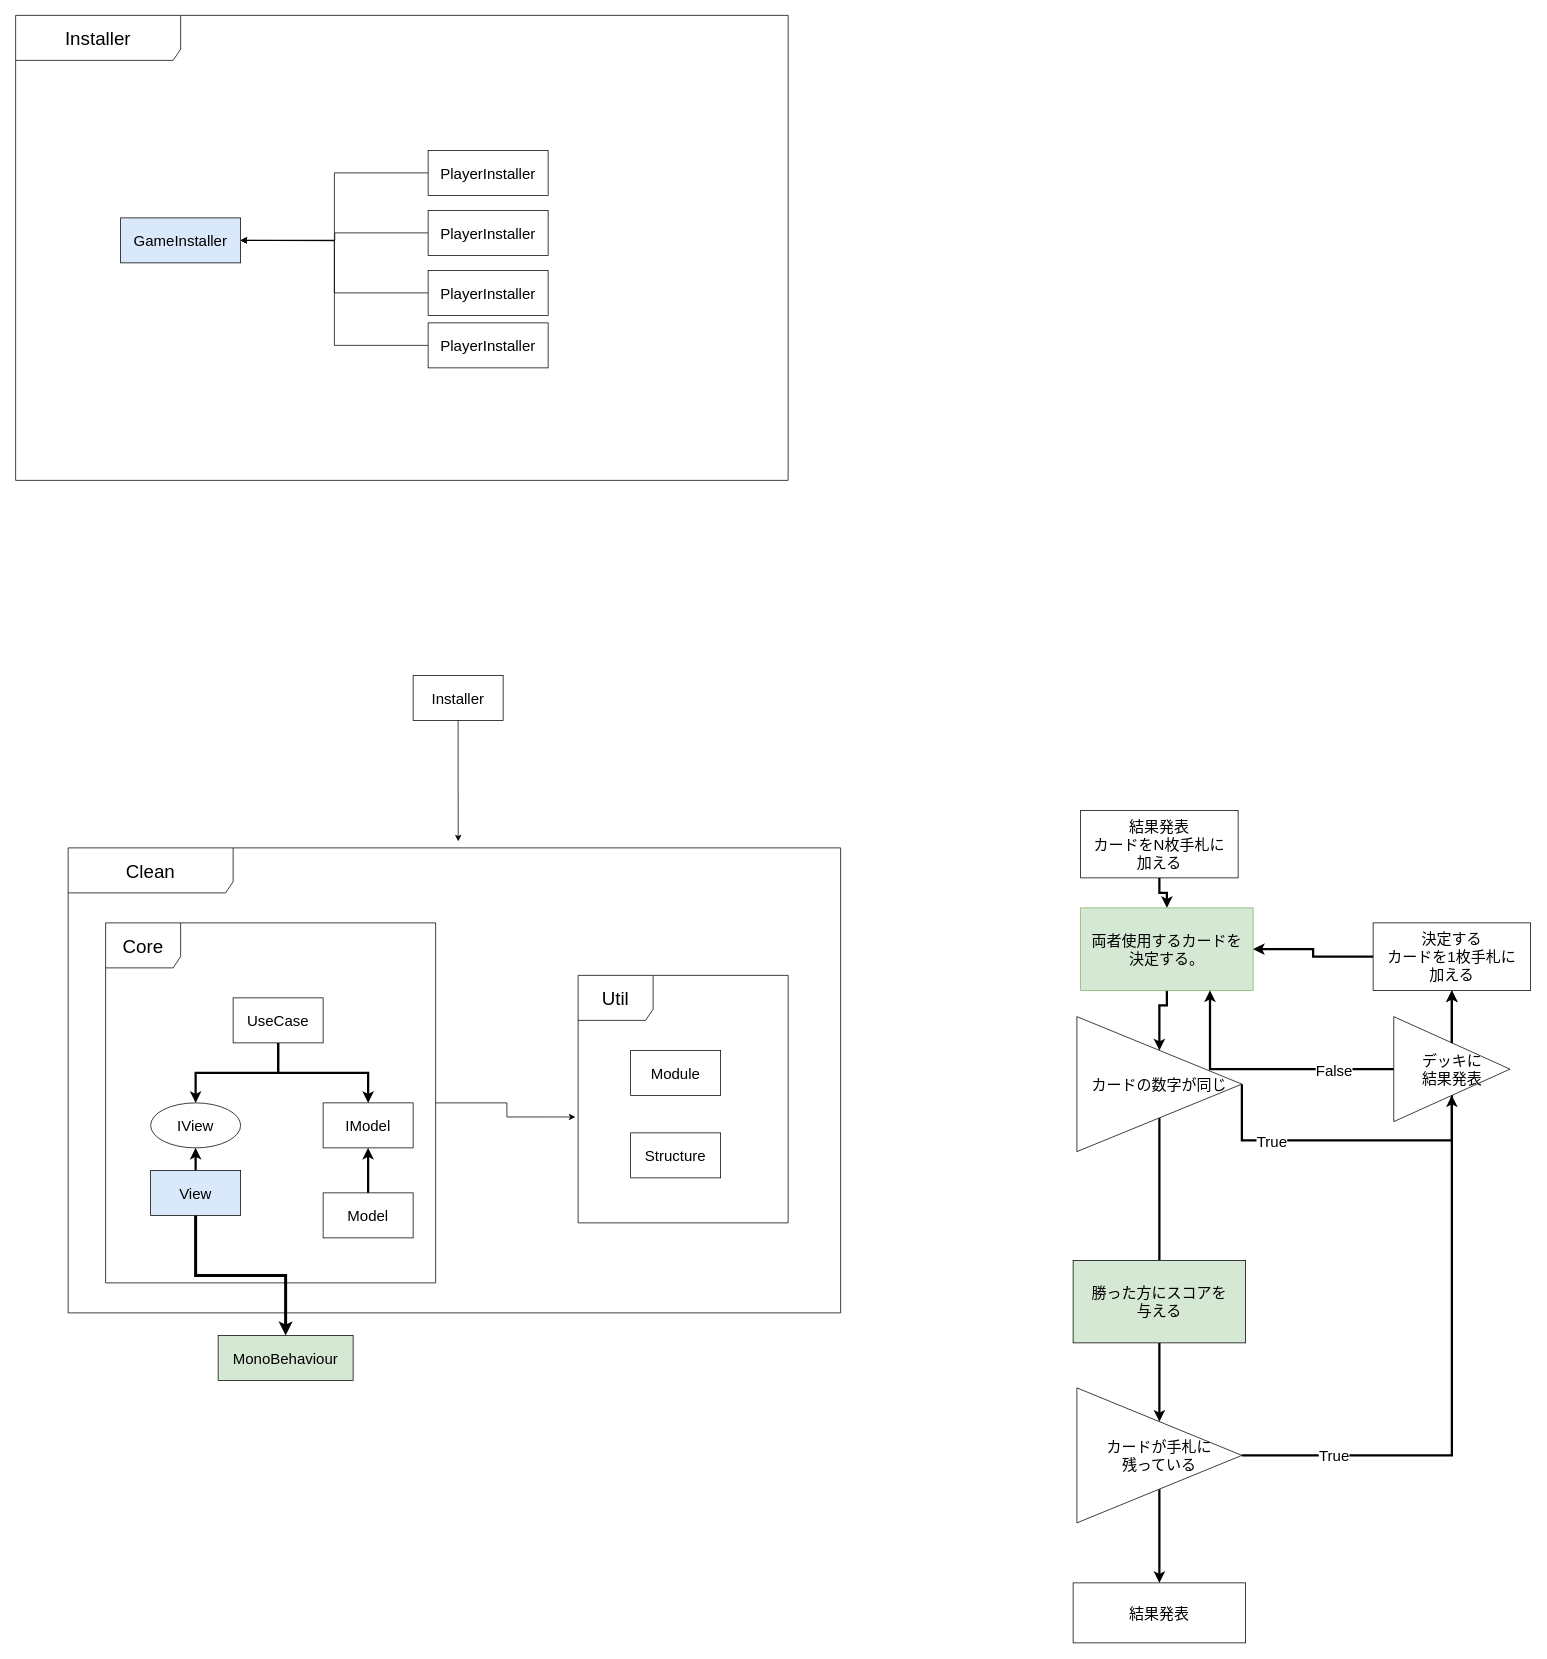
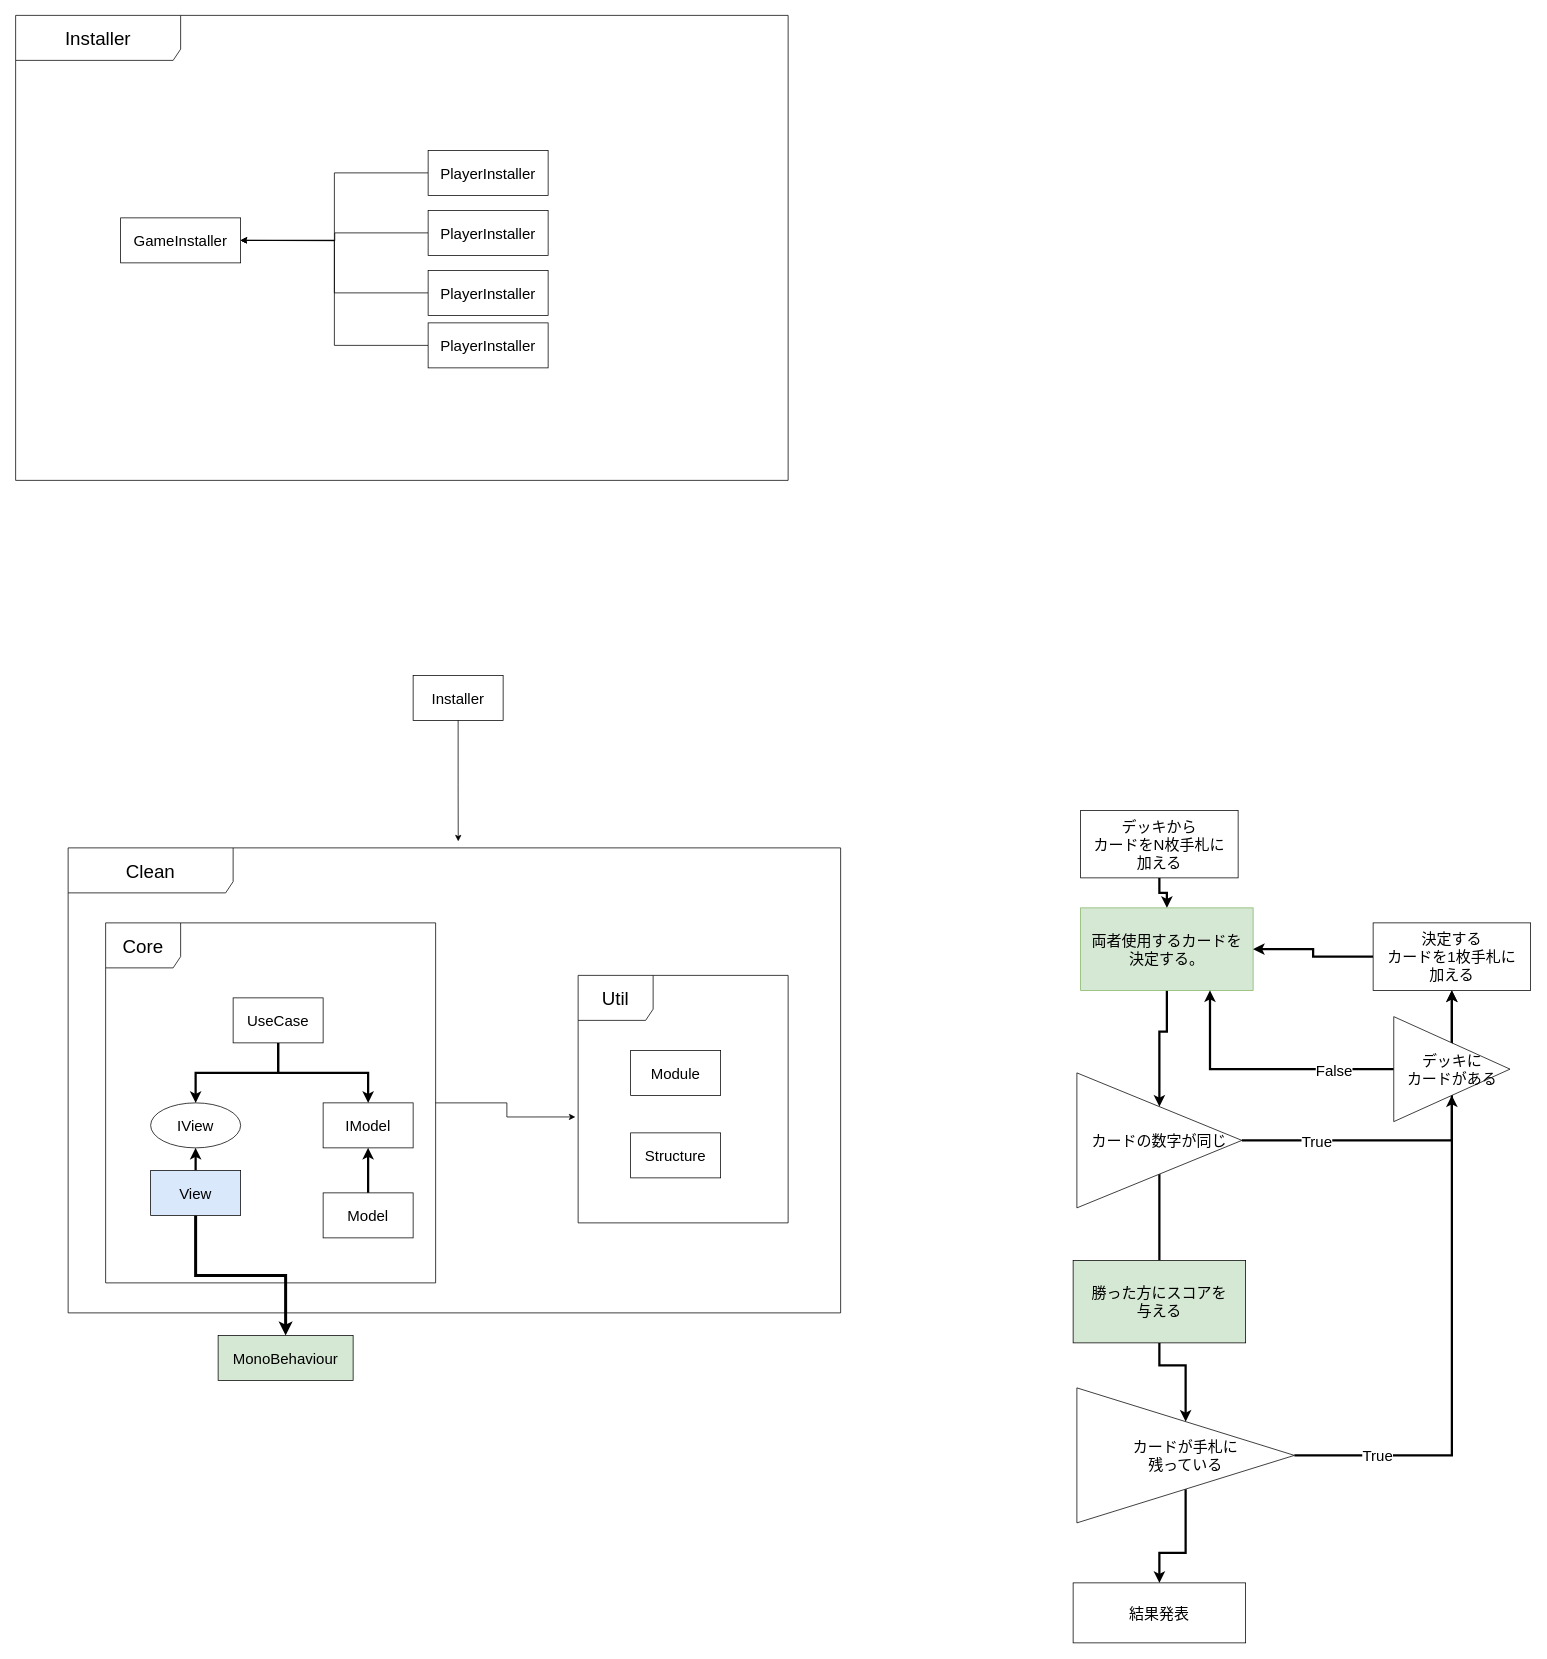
(180, 240) -> (180, 240)
(1159, 844) -> (1159, 844)
(1452, 1069) -> (1452, 1069)
(1159, 1084) -> (1159, 1140)
(1159, 1455) -> (1185, 1455)
